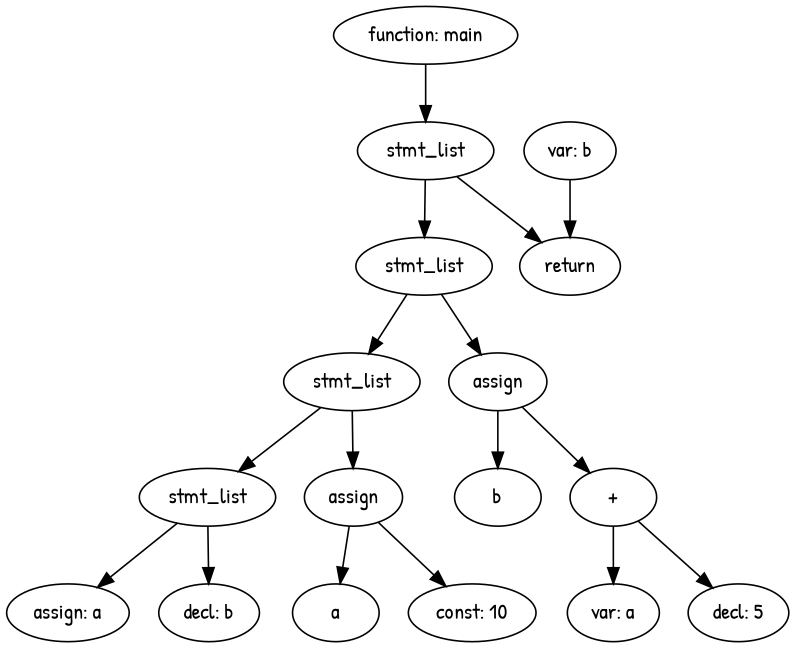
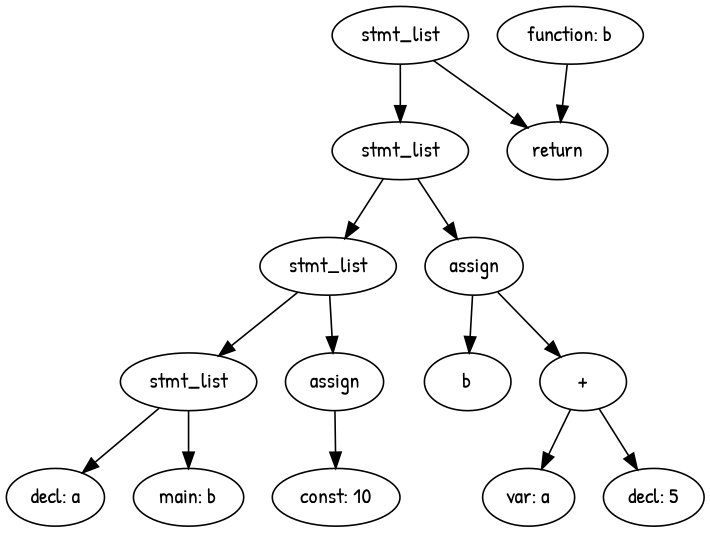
(426, 35) -> none
(570, 151) -> (570, 35)
(68, 613) -> (55, 497)
(209, 613) -> (189, 497)
(336, 613) -> none
